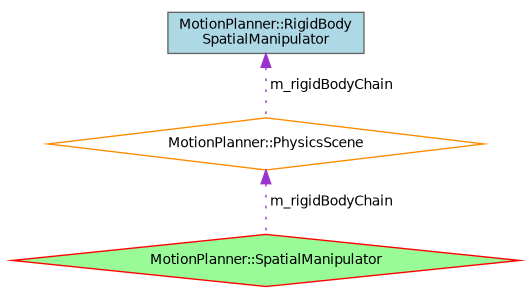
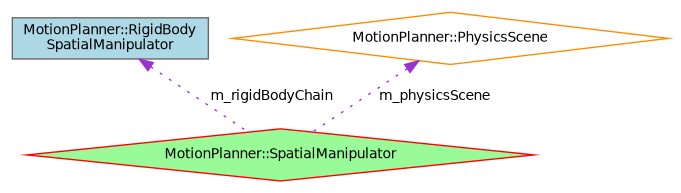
(266, 93) -> (199, 99)
(330, 202) -> (433, 97)
